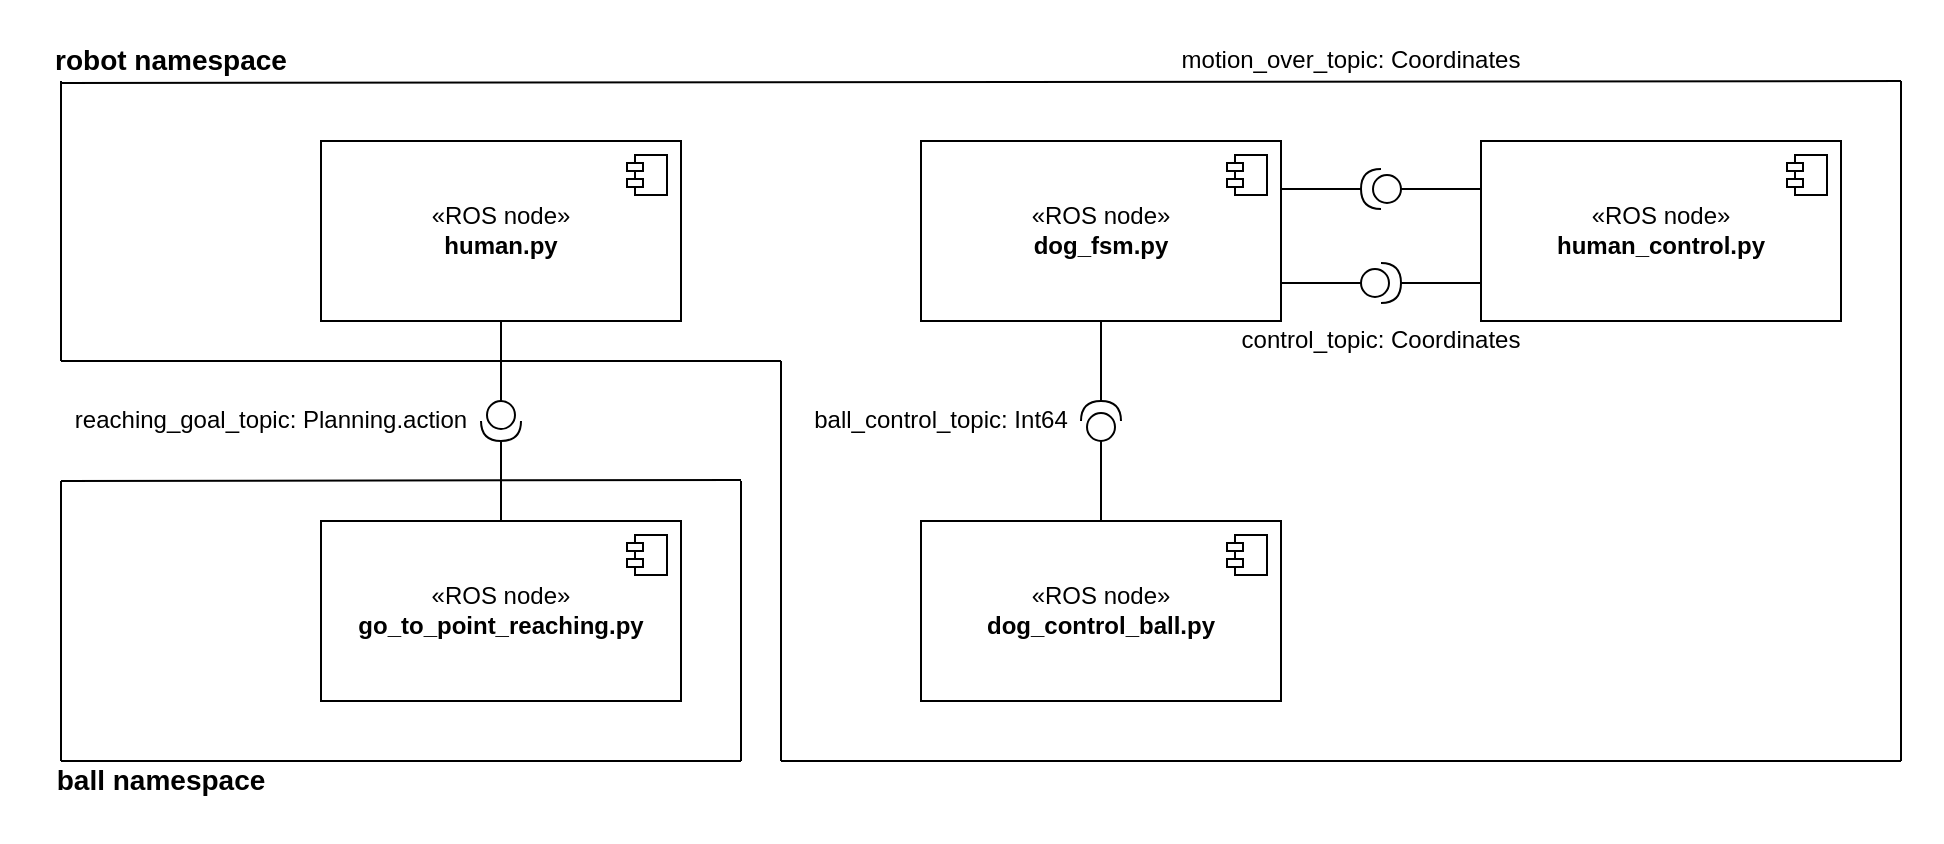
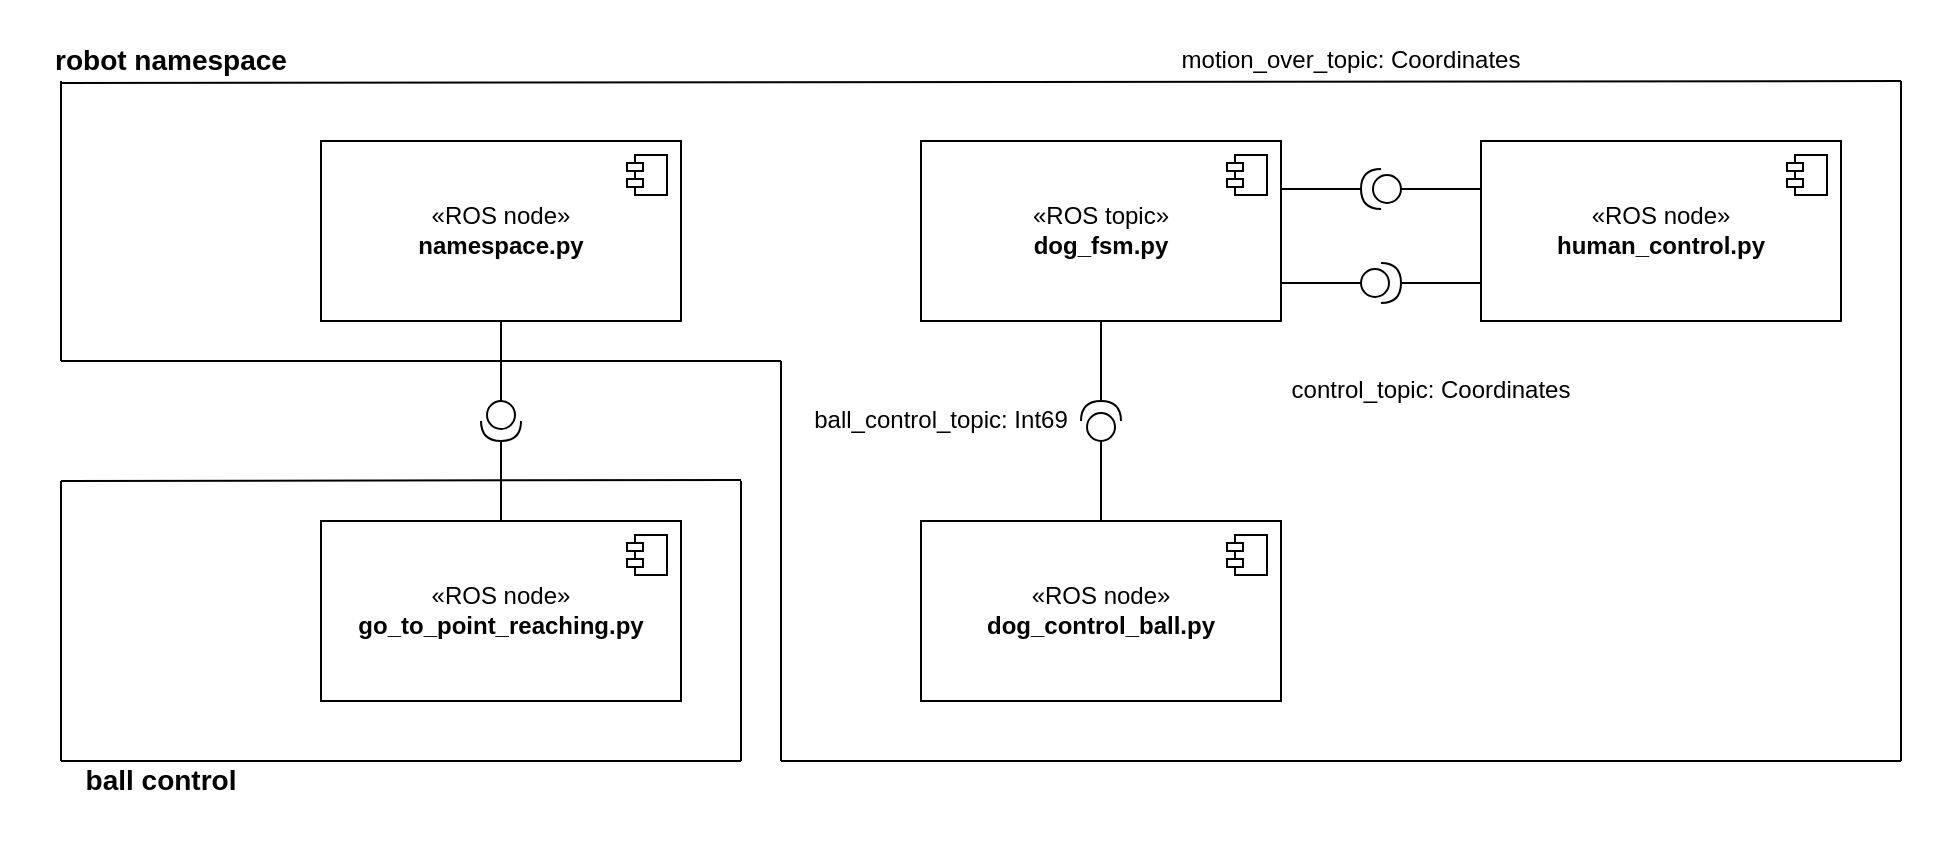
(502, 231) -> (502, 231)
(1102, 231) -> (1102, 231)
(1381, 341) -> (1431, 391)
(271, 421) -> none
(942, 421) -> (942, 421)
(162, 781) -> (162, 781)
